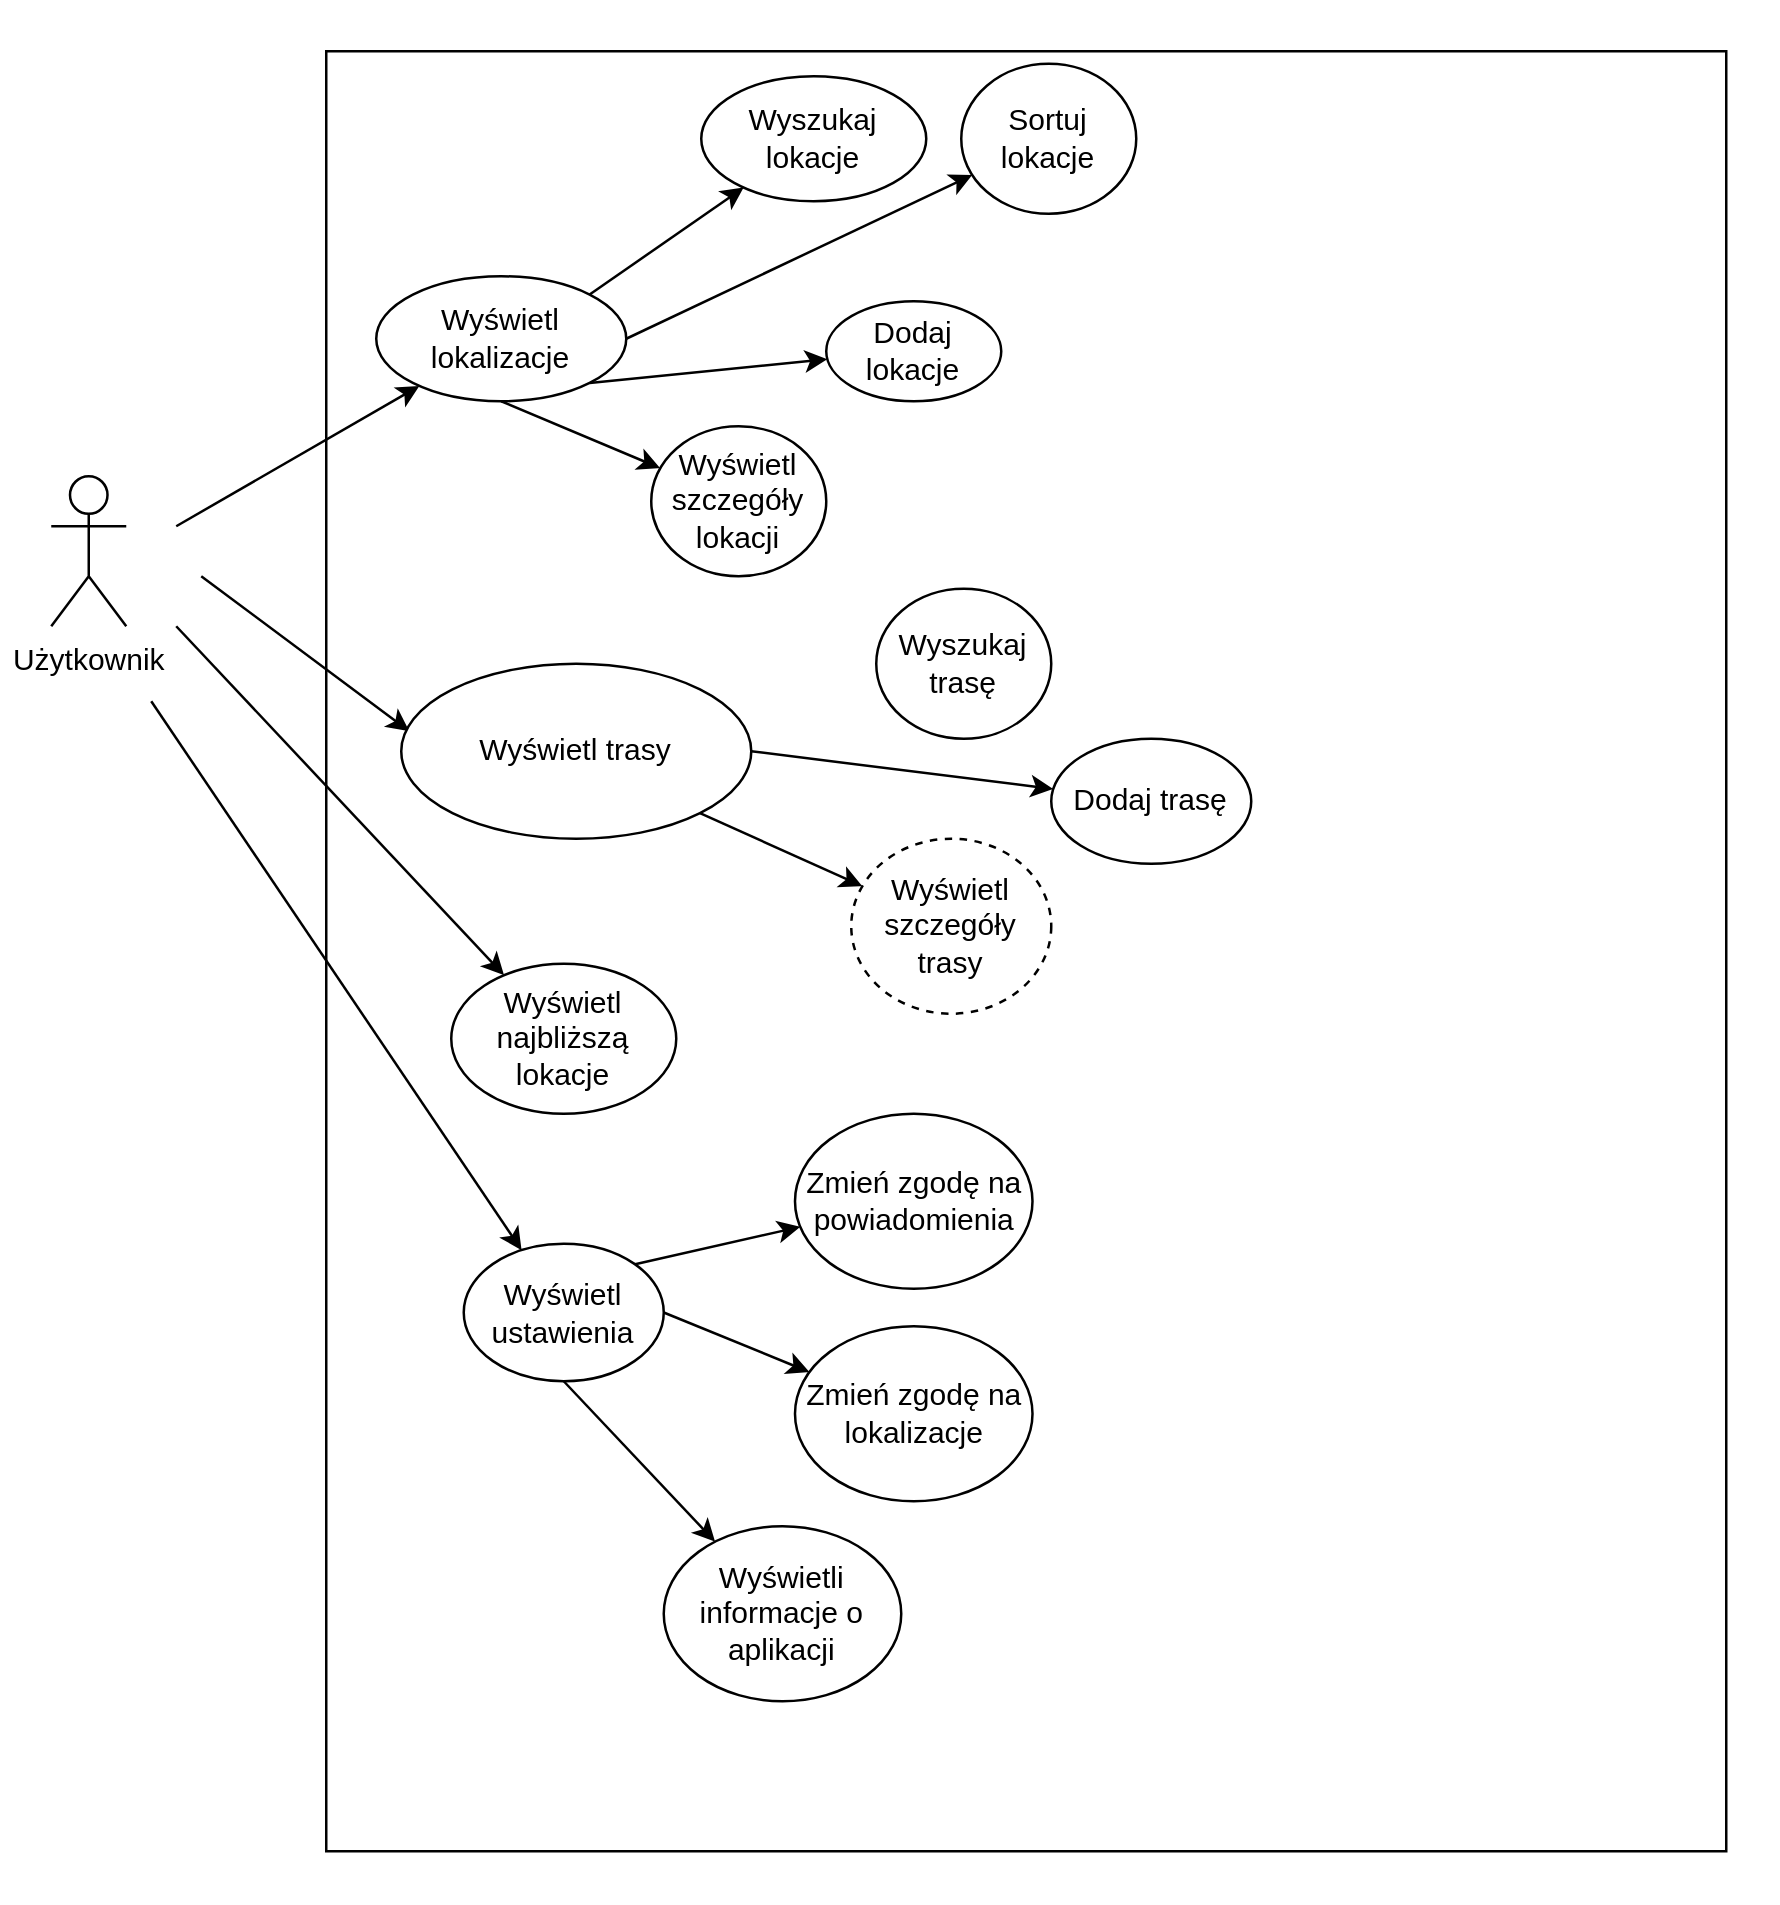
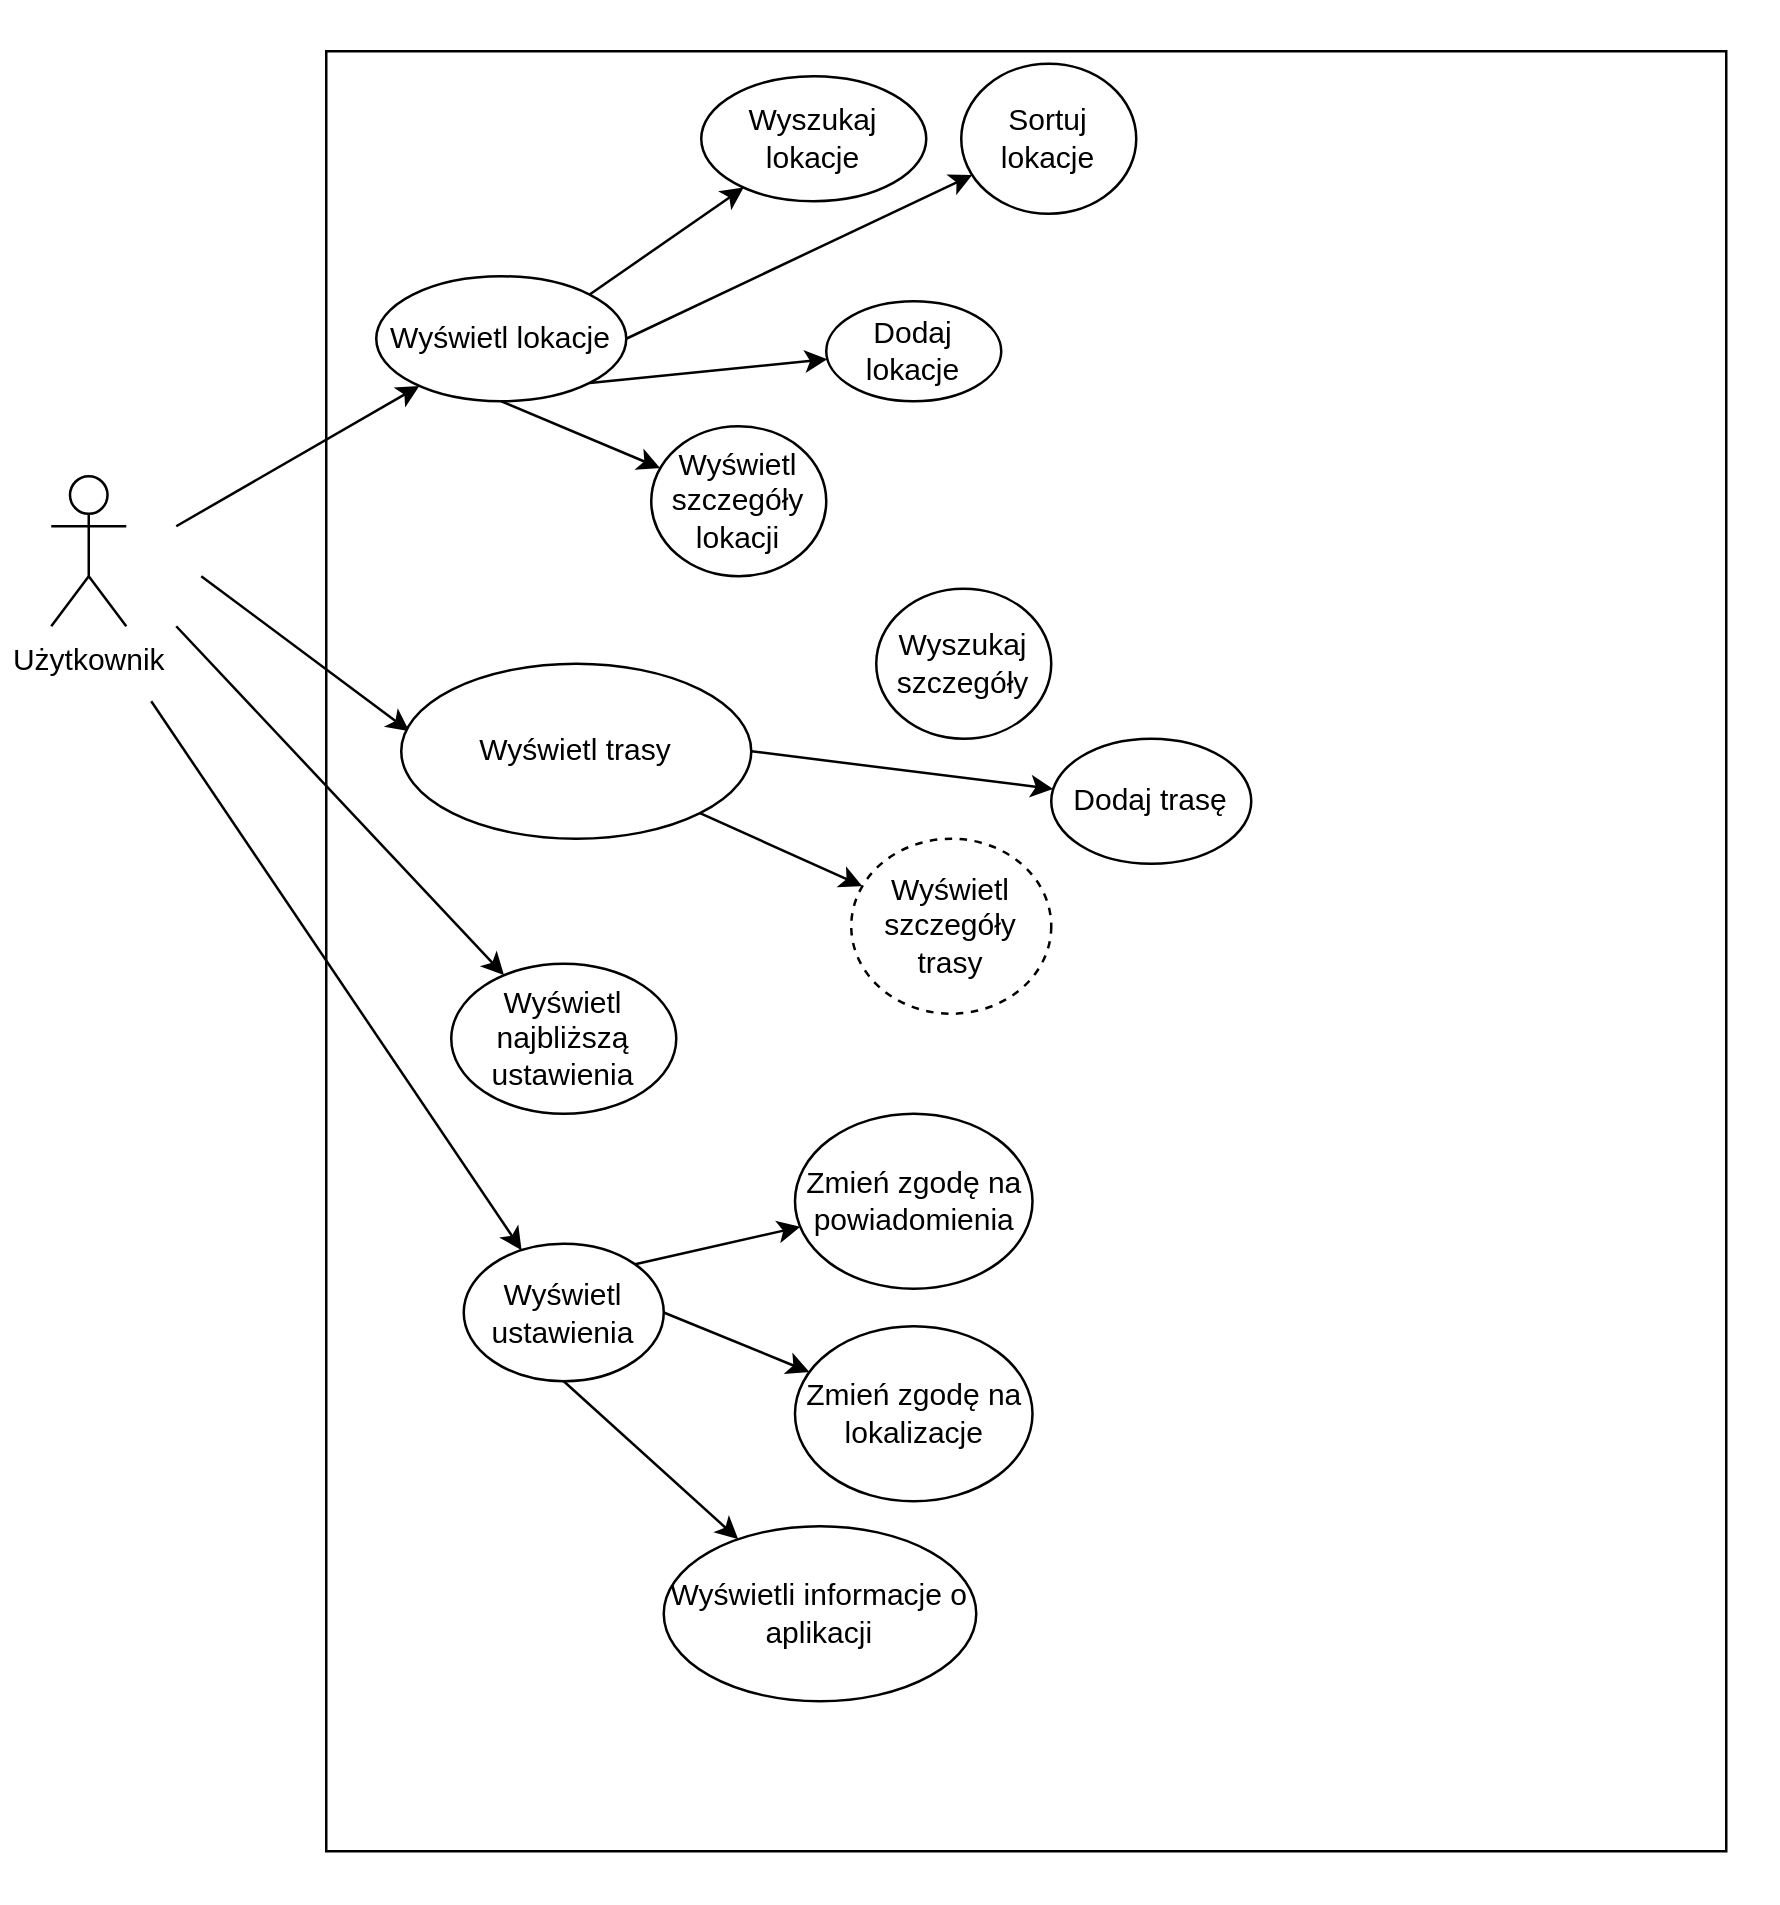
(501, 339) -> (501, 339)
(964, 664) -> (964, 664)
(564, 1039) -> (564, 1039)
(783, 1614) -> (820, 1614)
